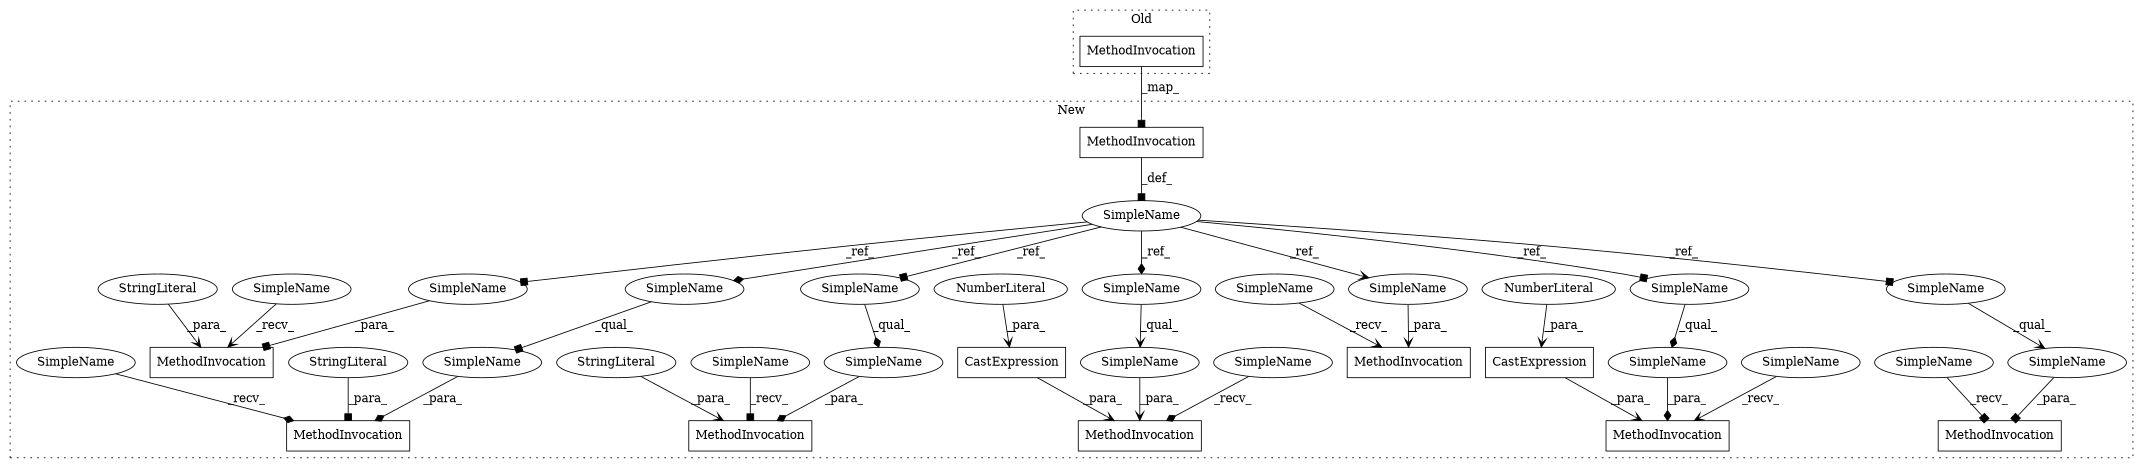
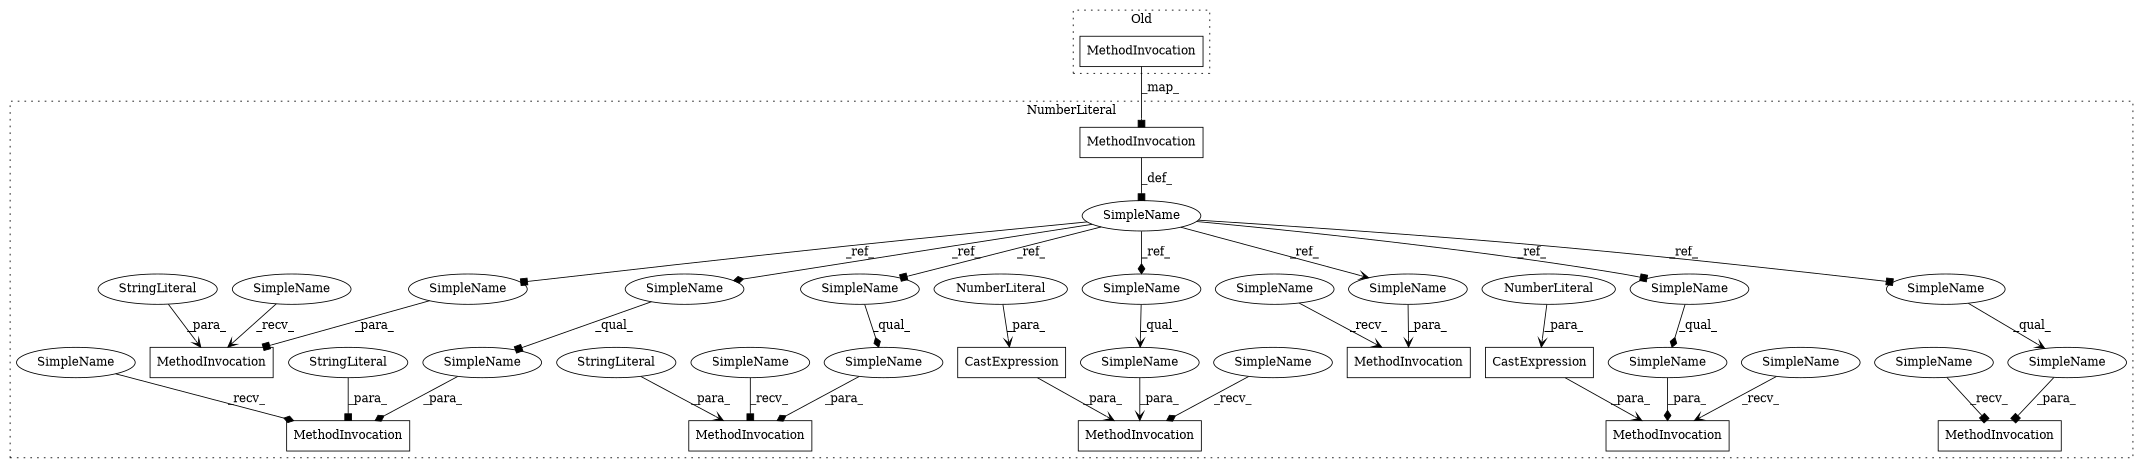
(1072, 111) -> (1072, 111)
